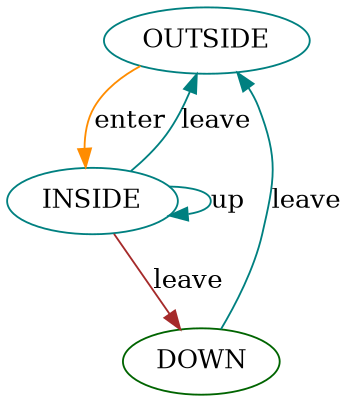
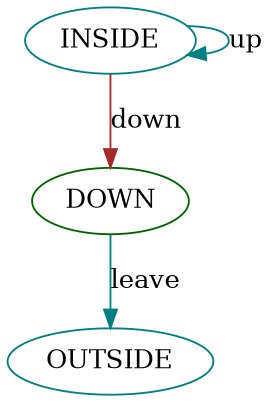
(100, 99) -> none
(166, 135) -> none
(188, 281) -> (146, 121)
